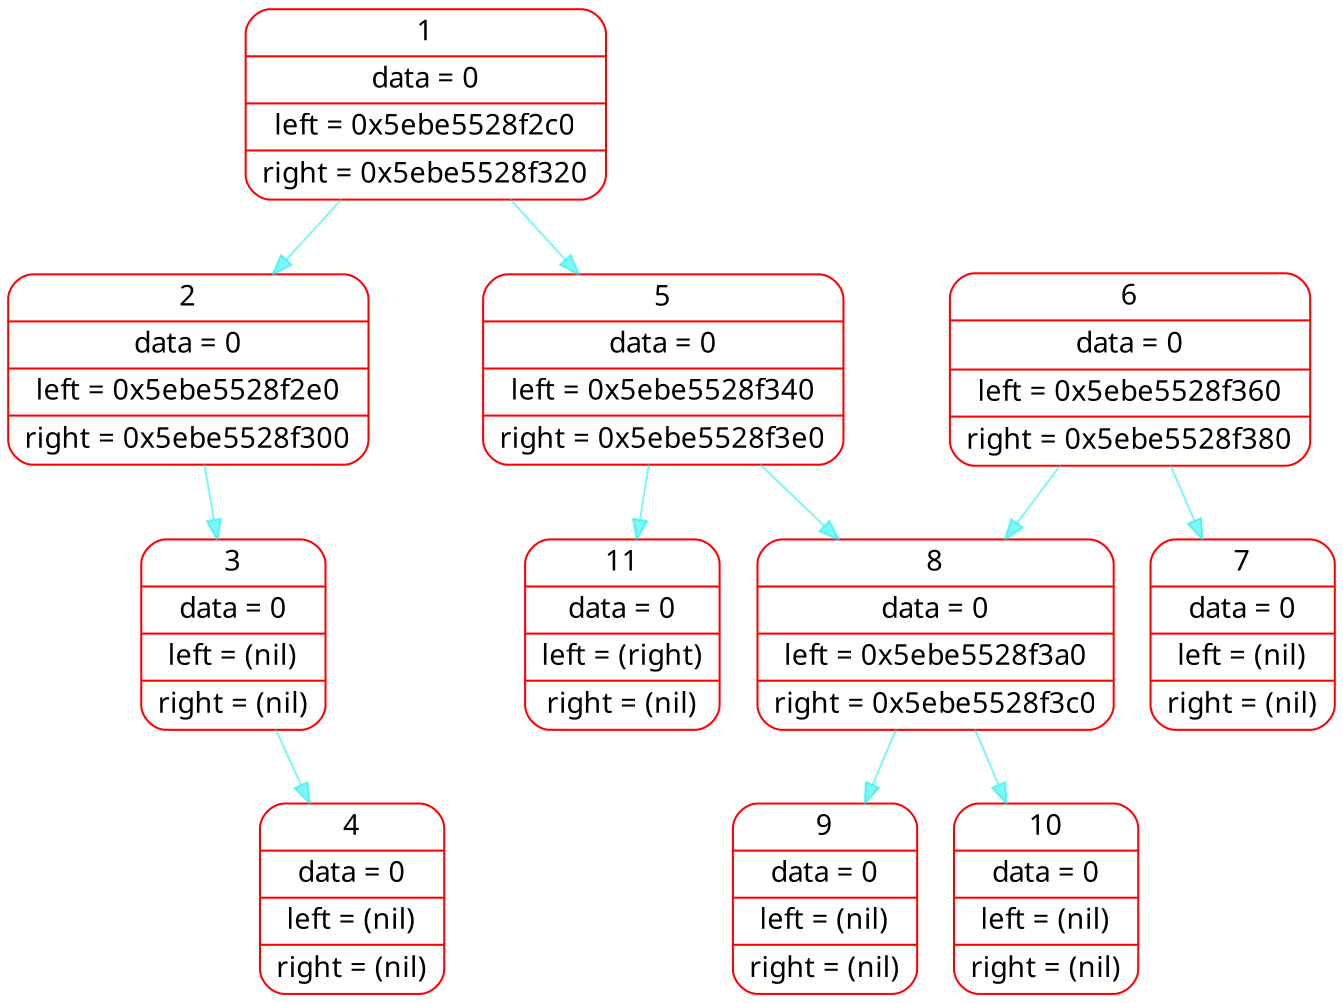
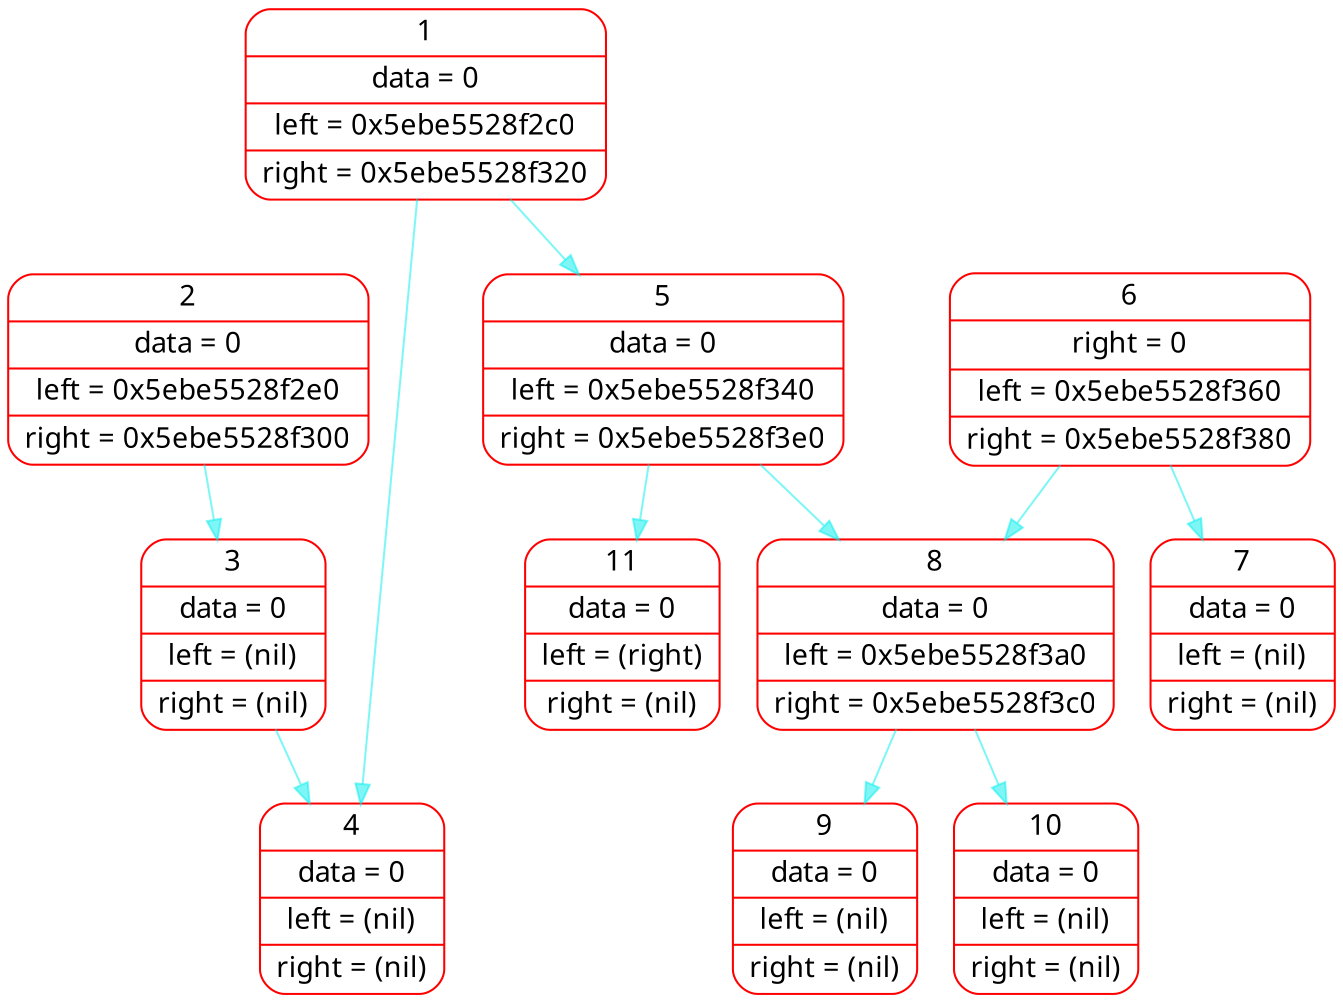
(314, 230) -> (390, 491)
(1130, 344) -> (1130, 344)
